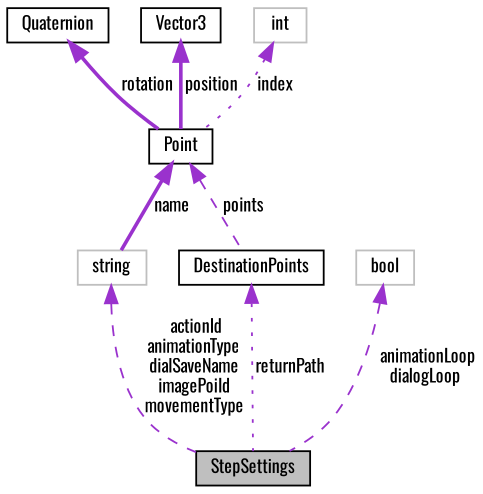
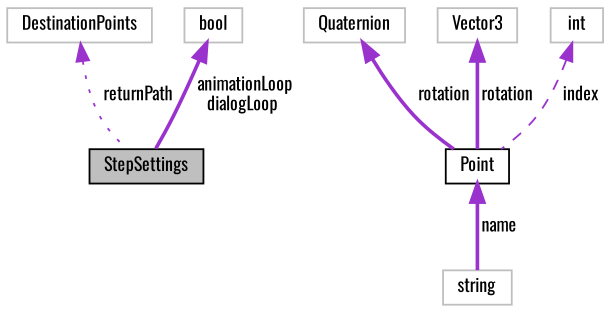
(58, 25) -> (354, 25)
(181, 25) -> (477, 25)
(210, 86) -> (505, 96)
(239, 98) -> (541, 110)
(221, 215) -> none
(251, 268) -> (80, 25)
(352, 388) -> (179, 105)
(129, 393) -> none
